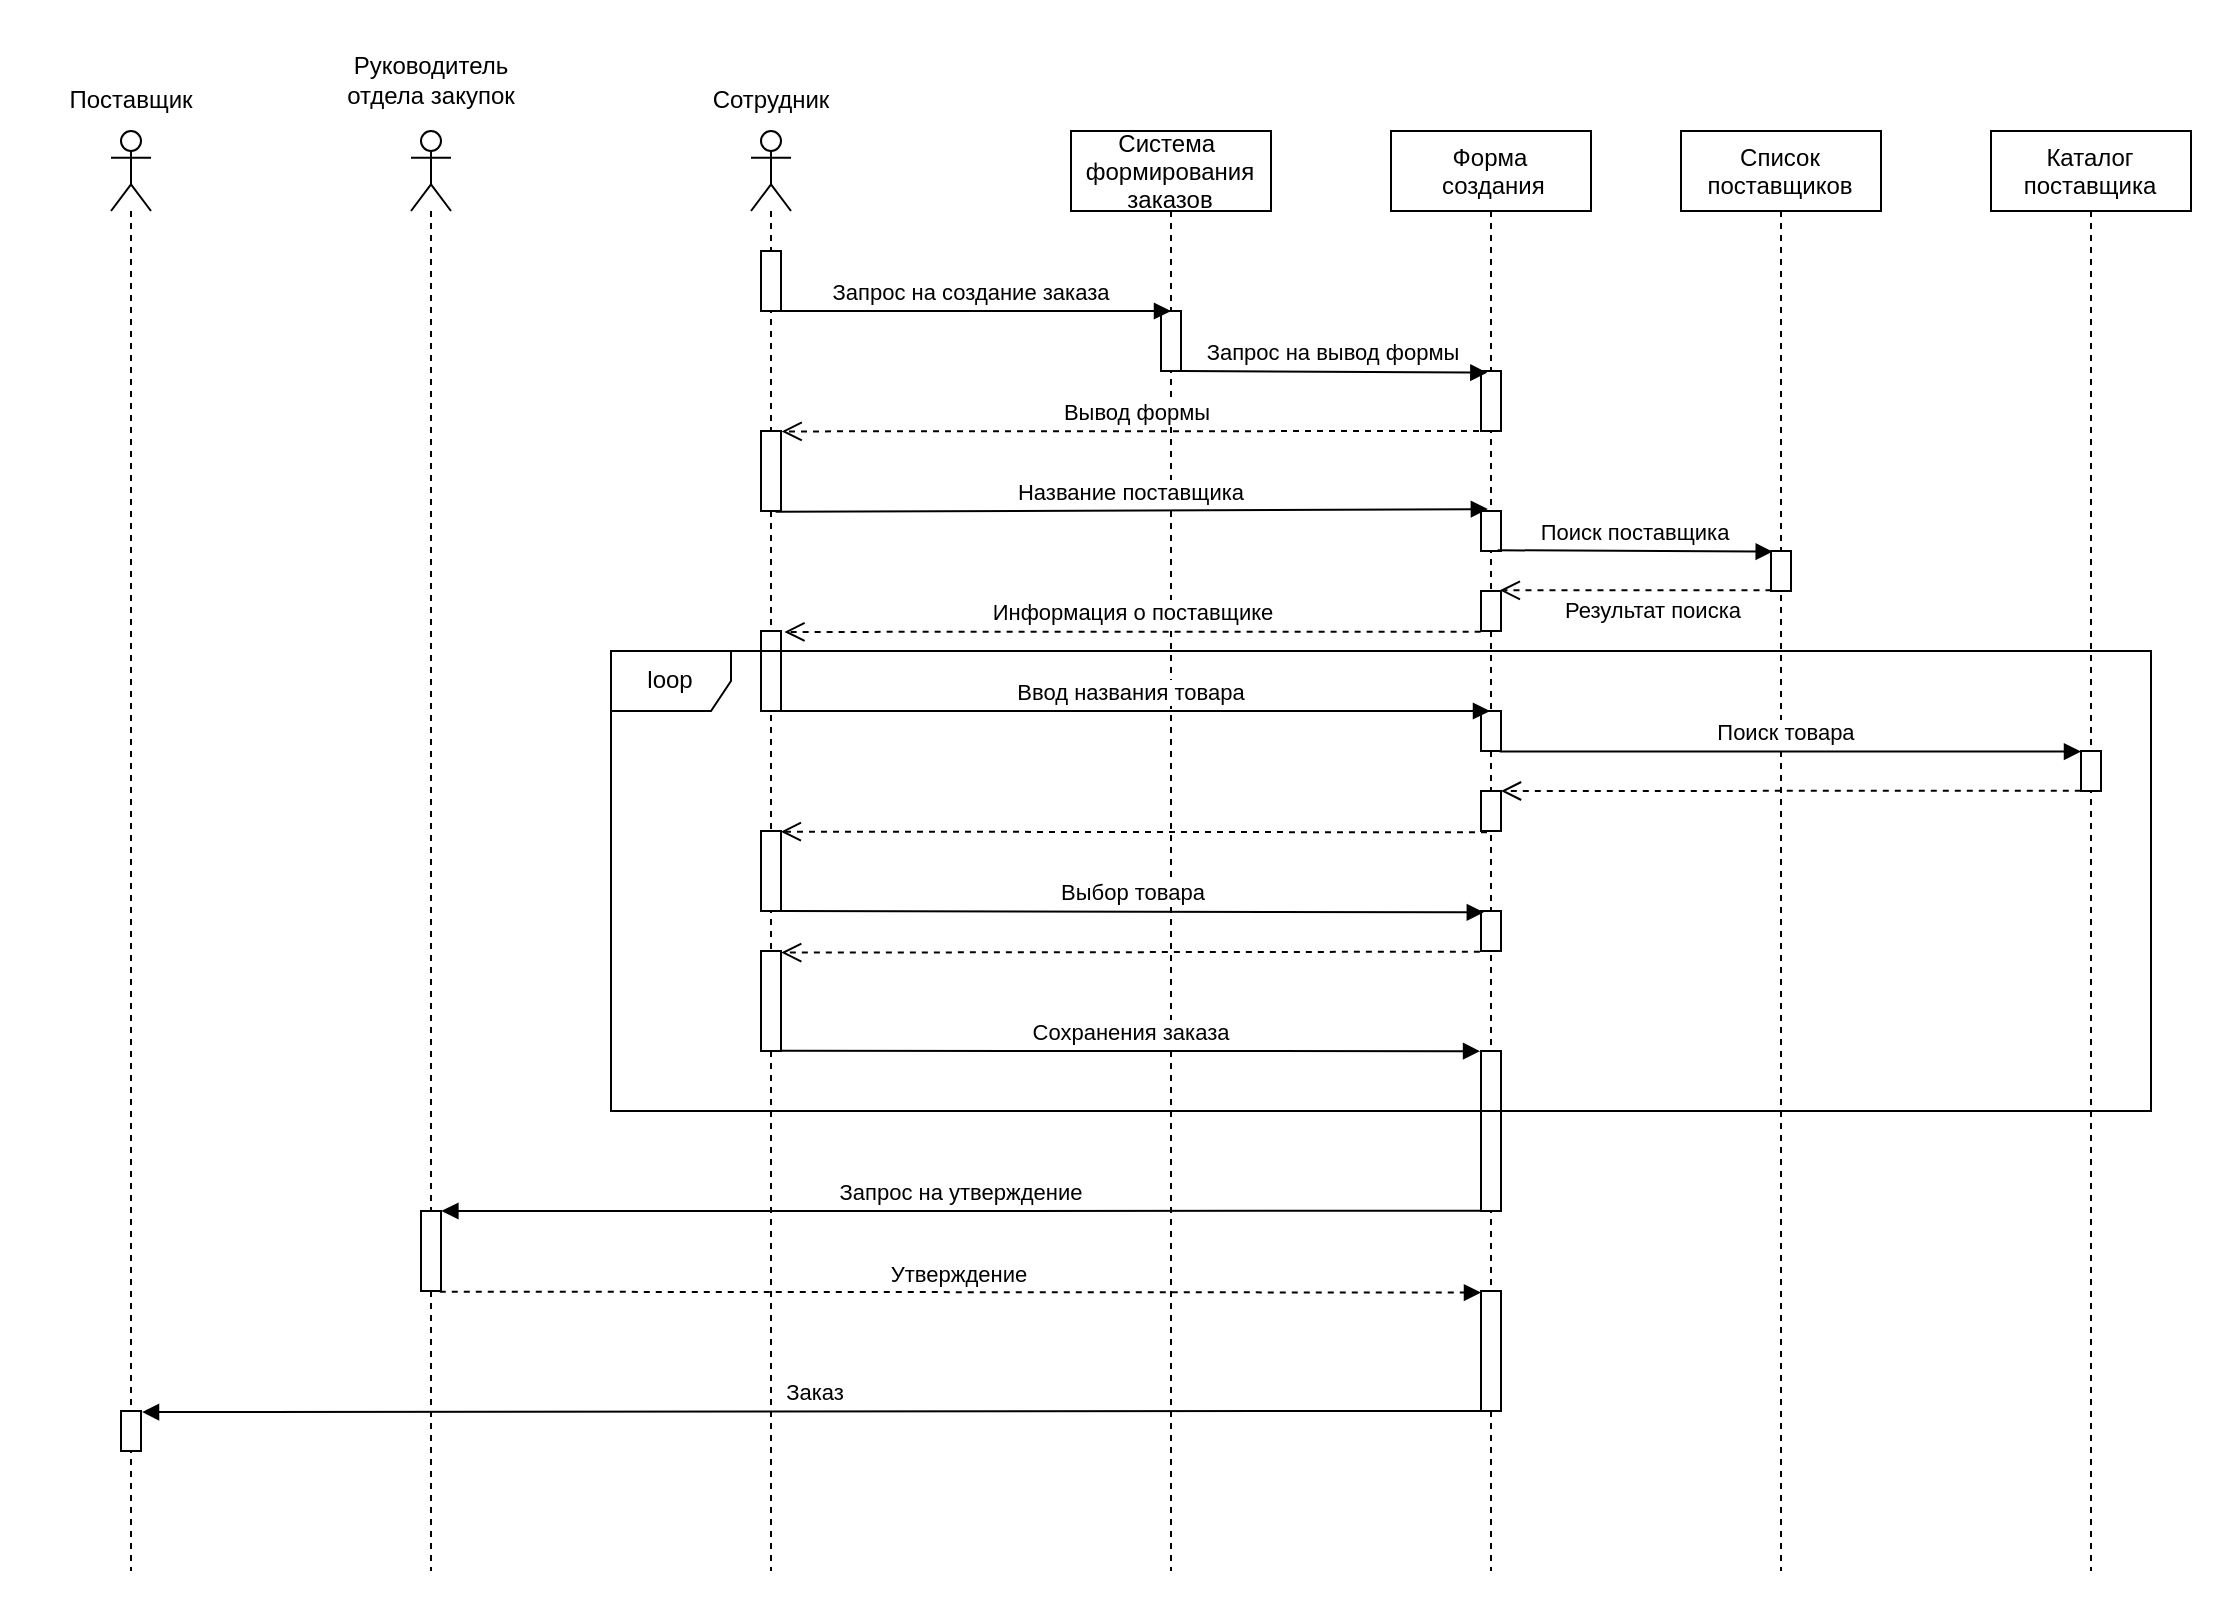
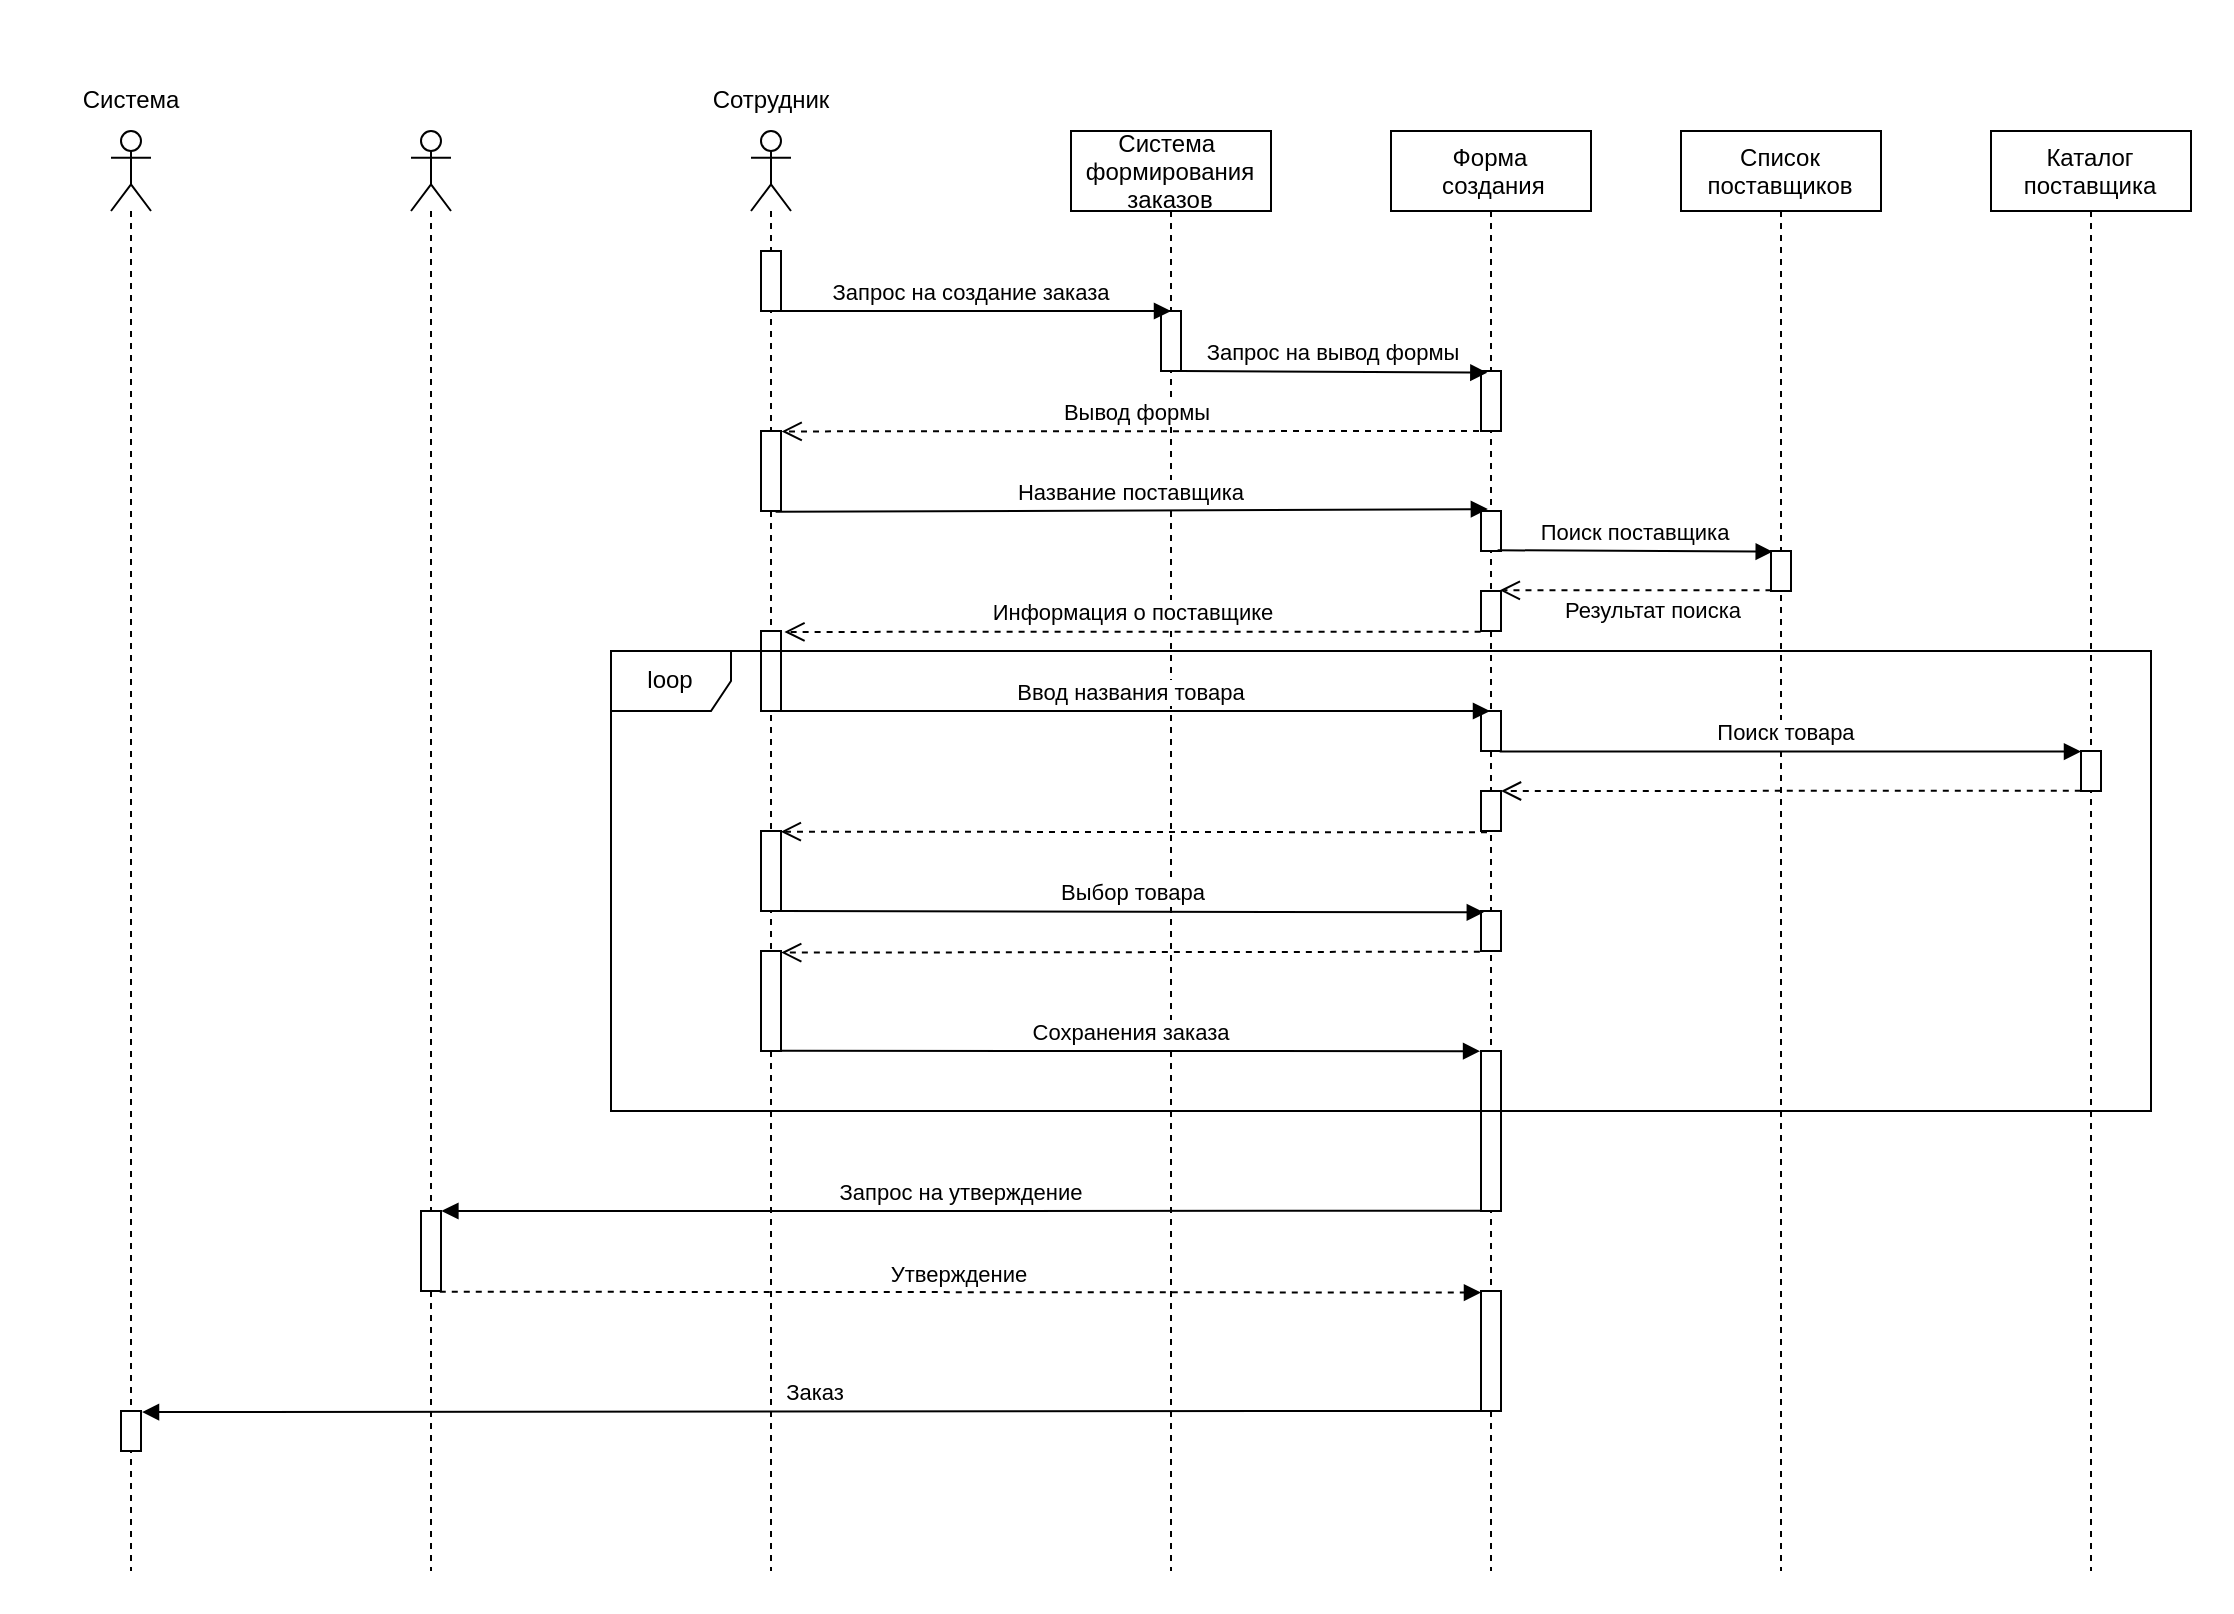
(431, 81) -> none
(132, 101) -> (132, 101)
